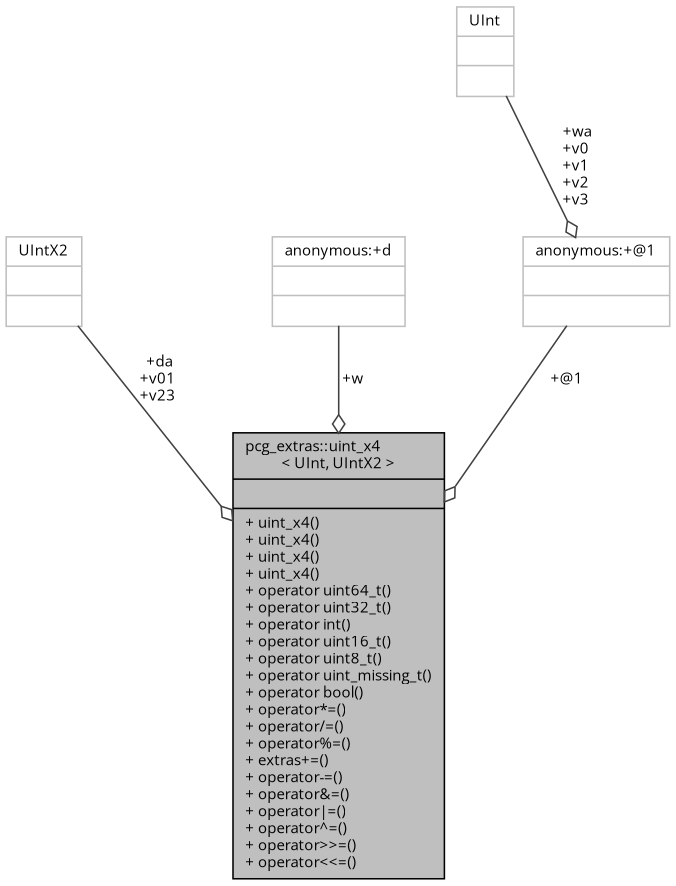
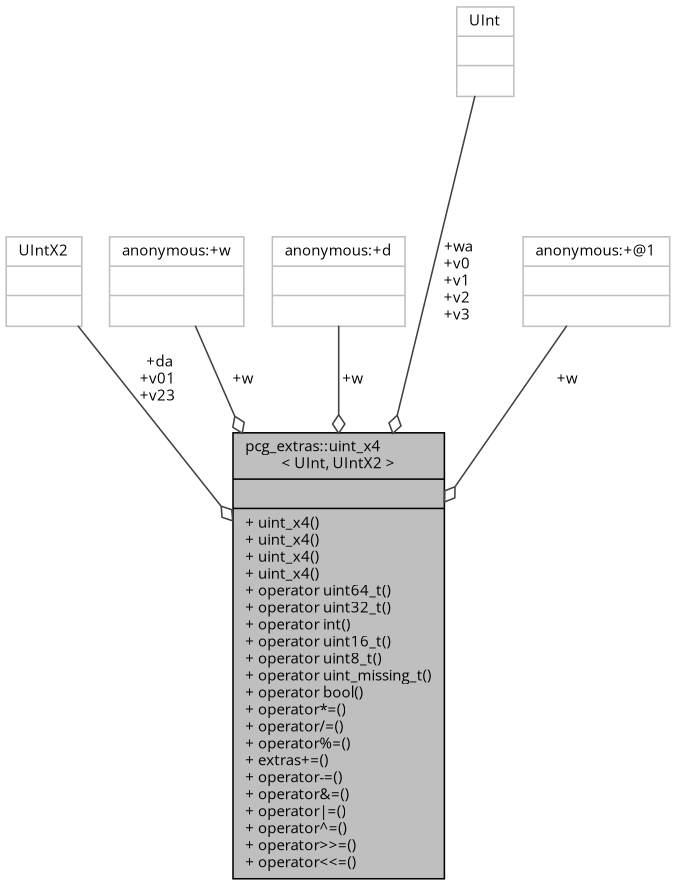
(537, 158) -> (436, 256)
none -> (177, 282)
(566, 380) -> (566, 380)
